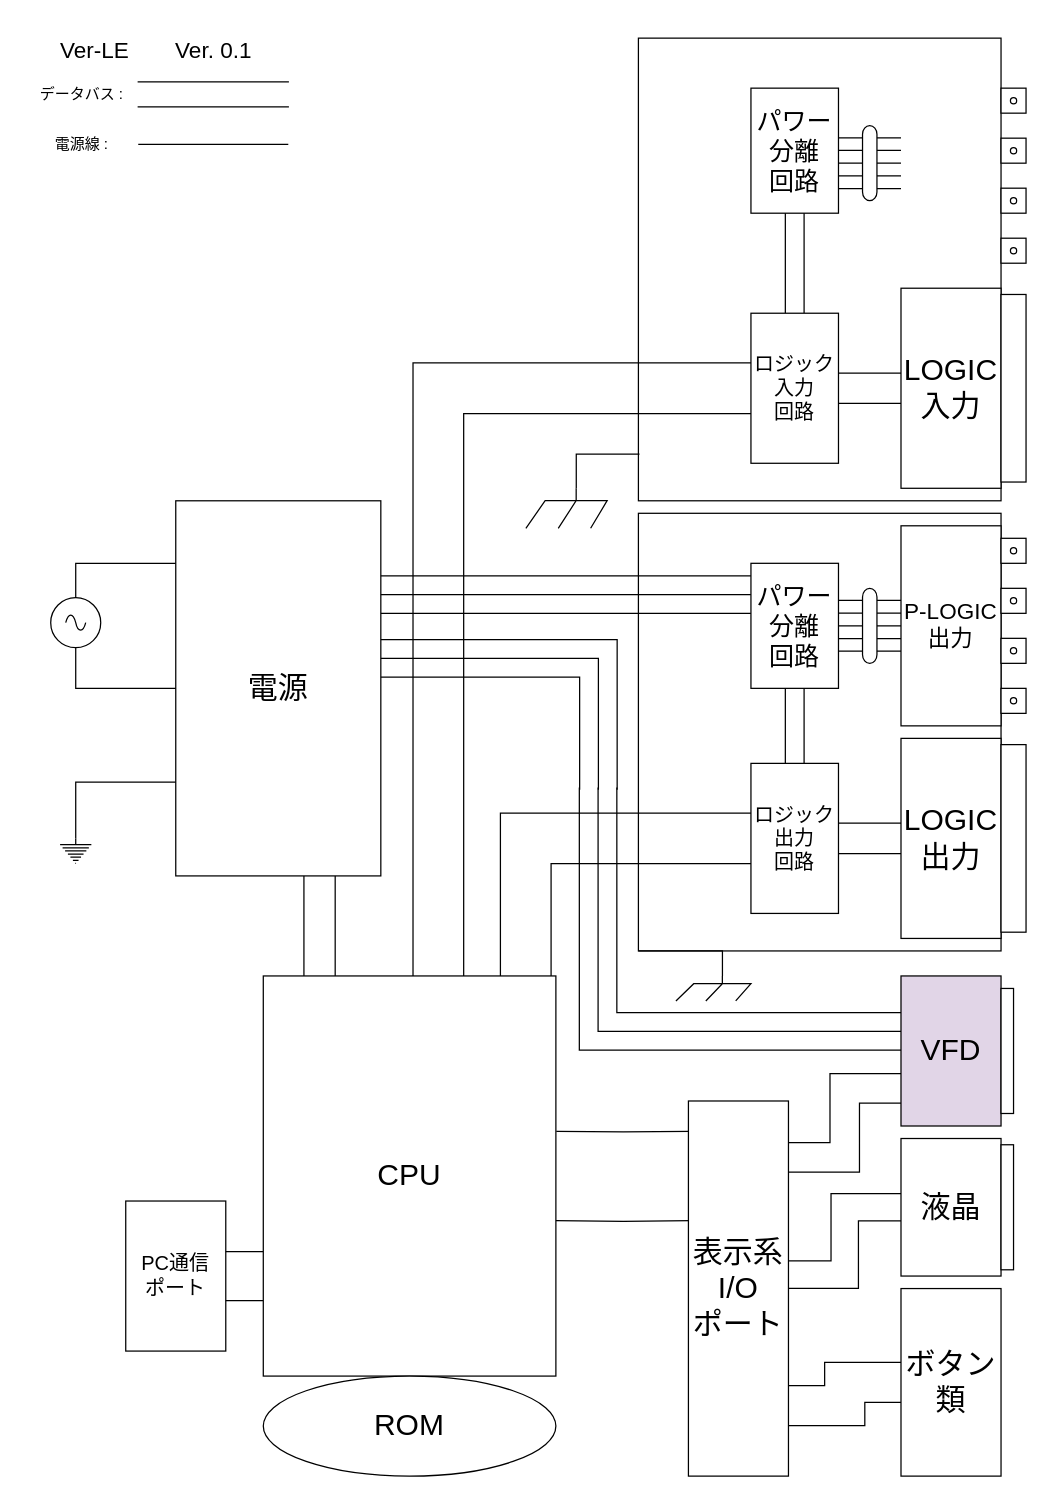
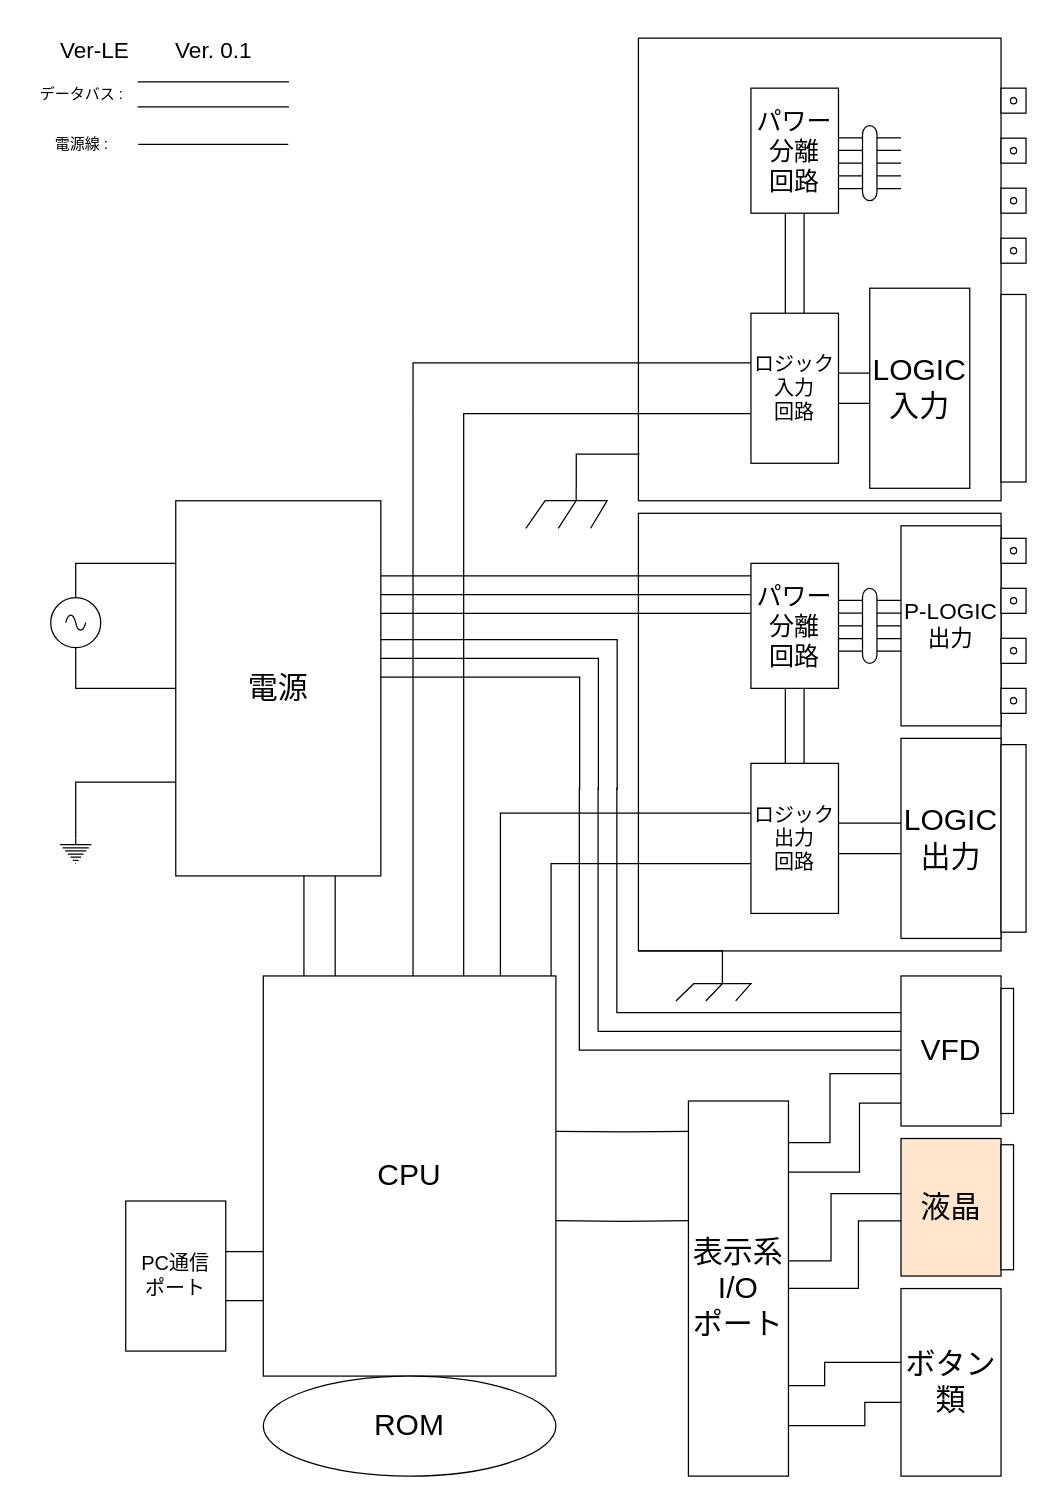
(951, 388) -> (919, 388)
(951, 1051) -> (951, 1051)
(951, 1207) -> (951, 1207)
